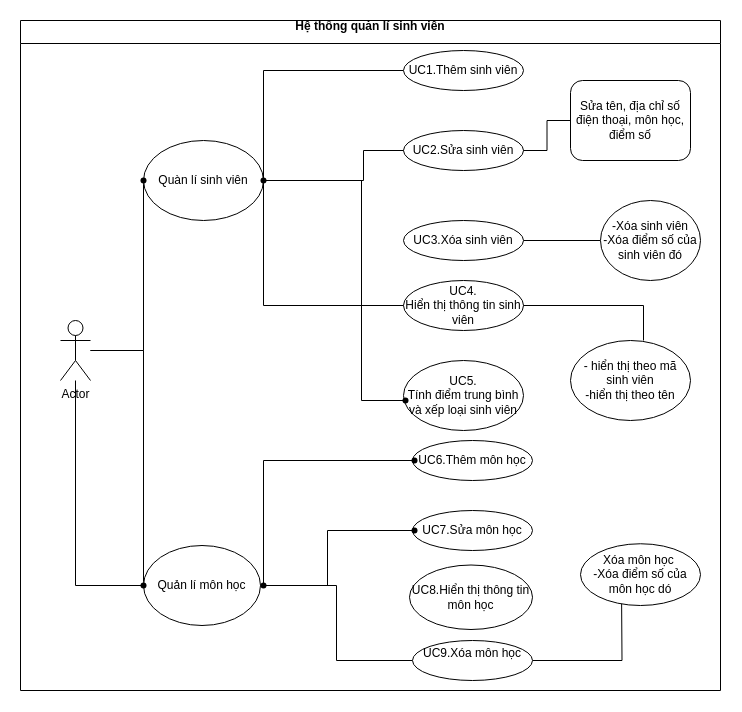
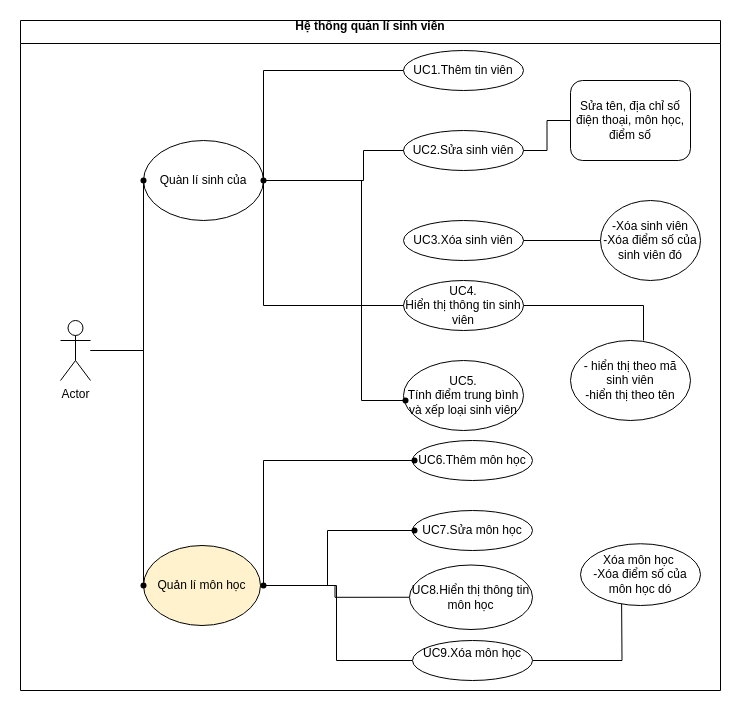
(464, 71) -> (464, 71)
(204, 181) -> (204, 181)
(76, 516) -> (373, 597)
(202, 586) -> (202, 586)
